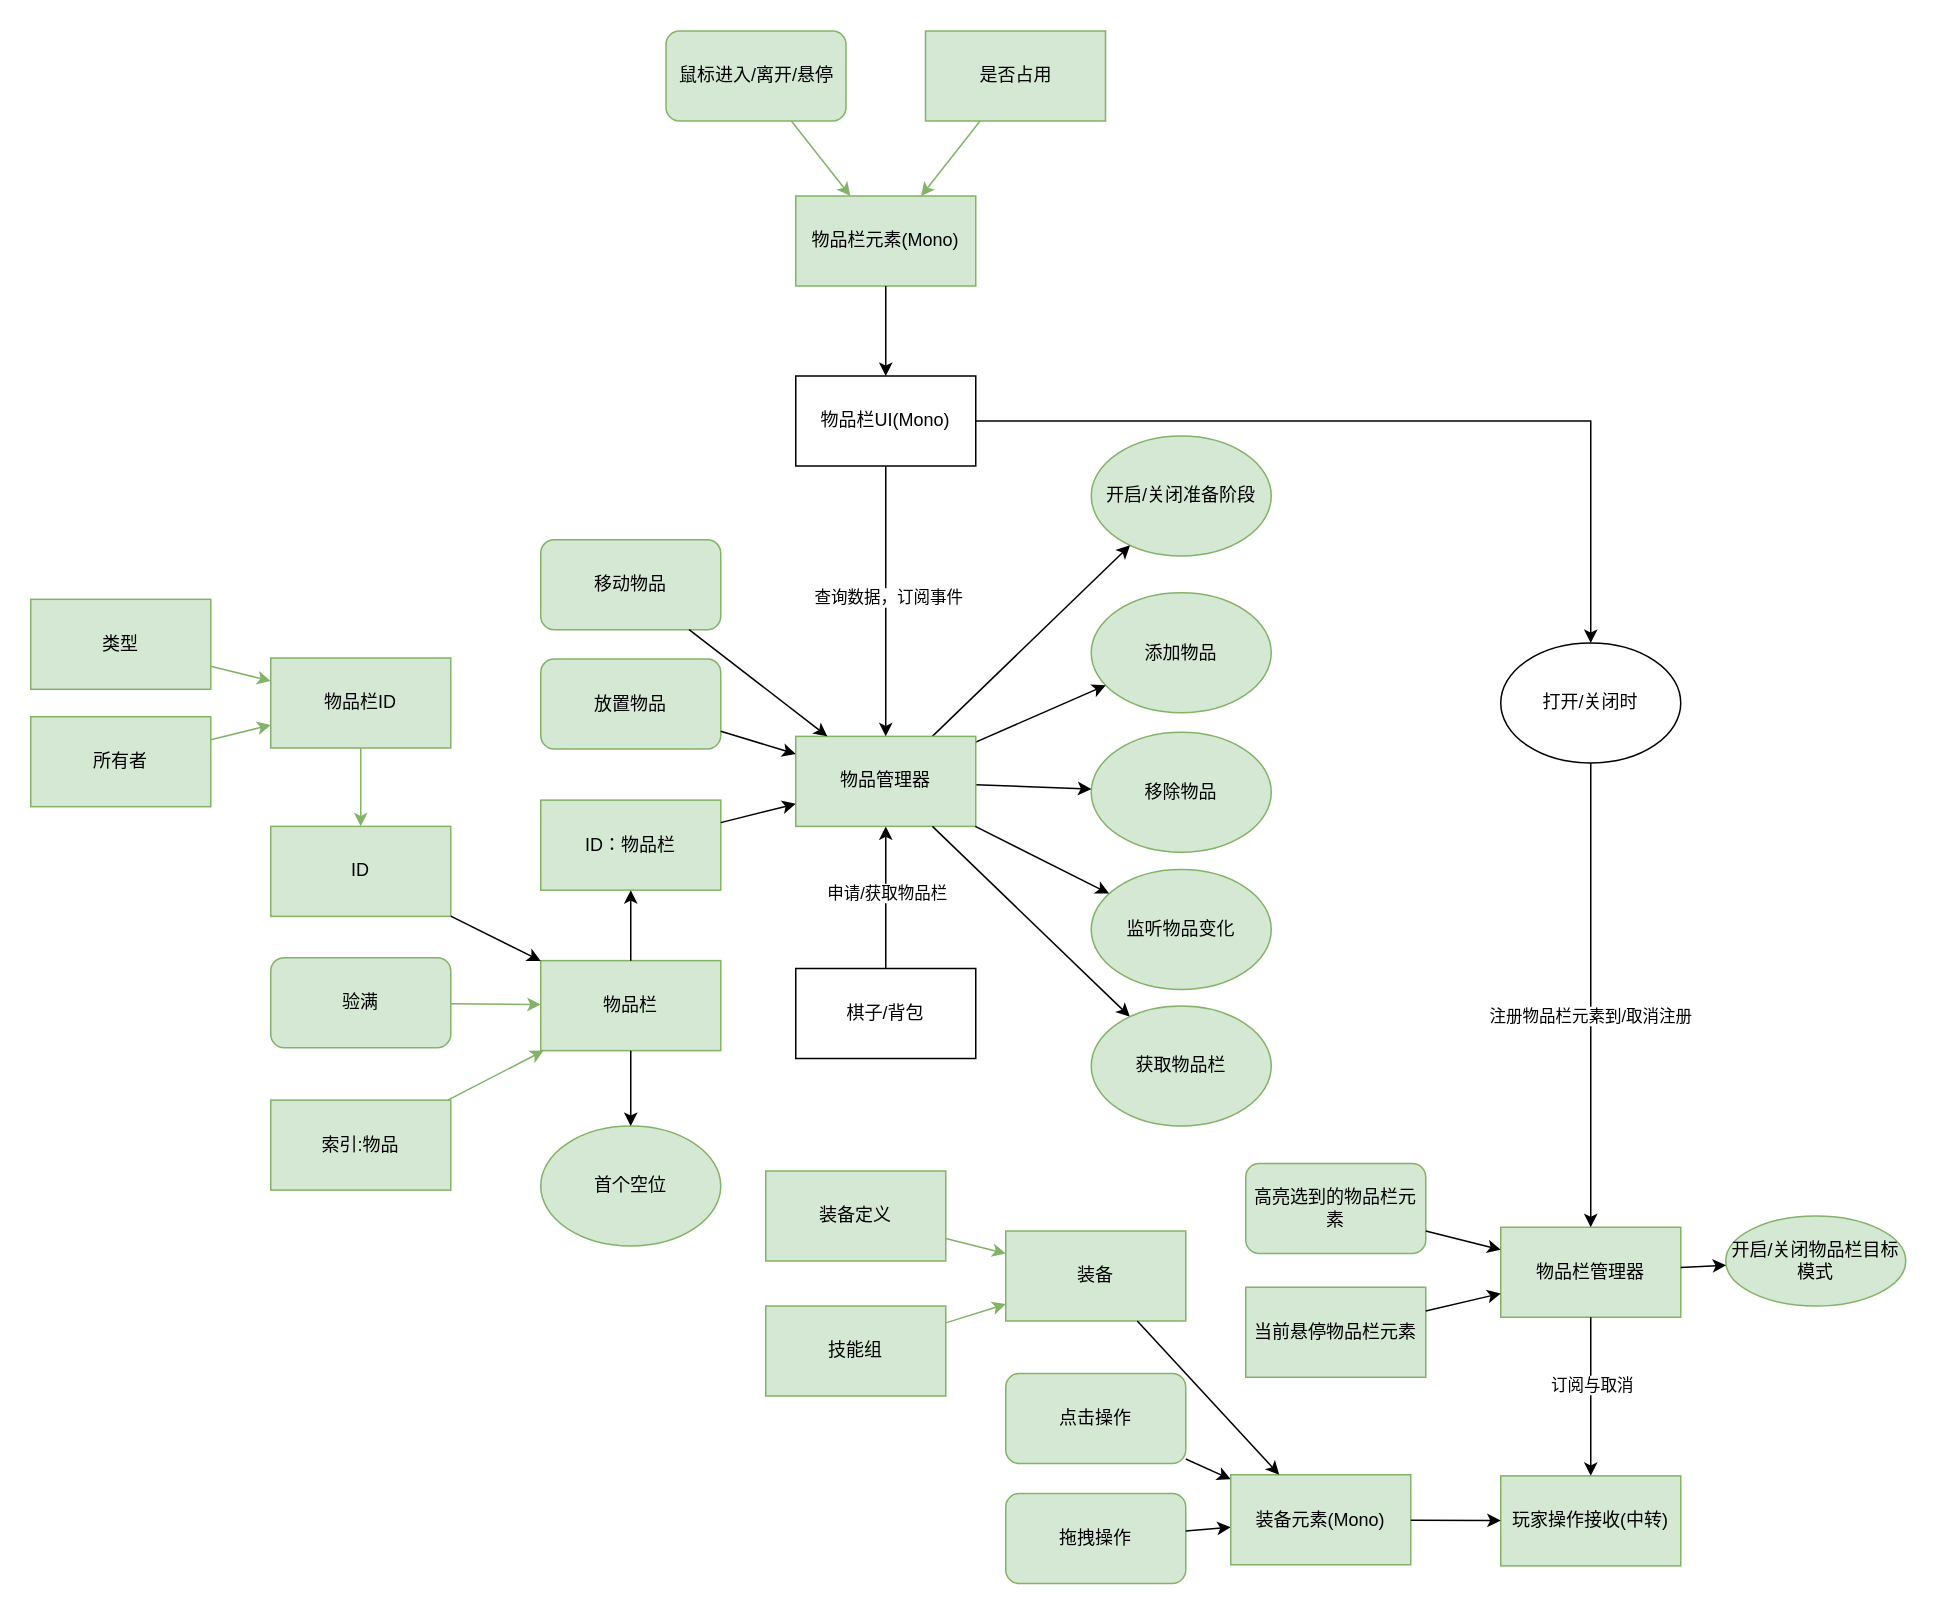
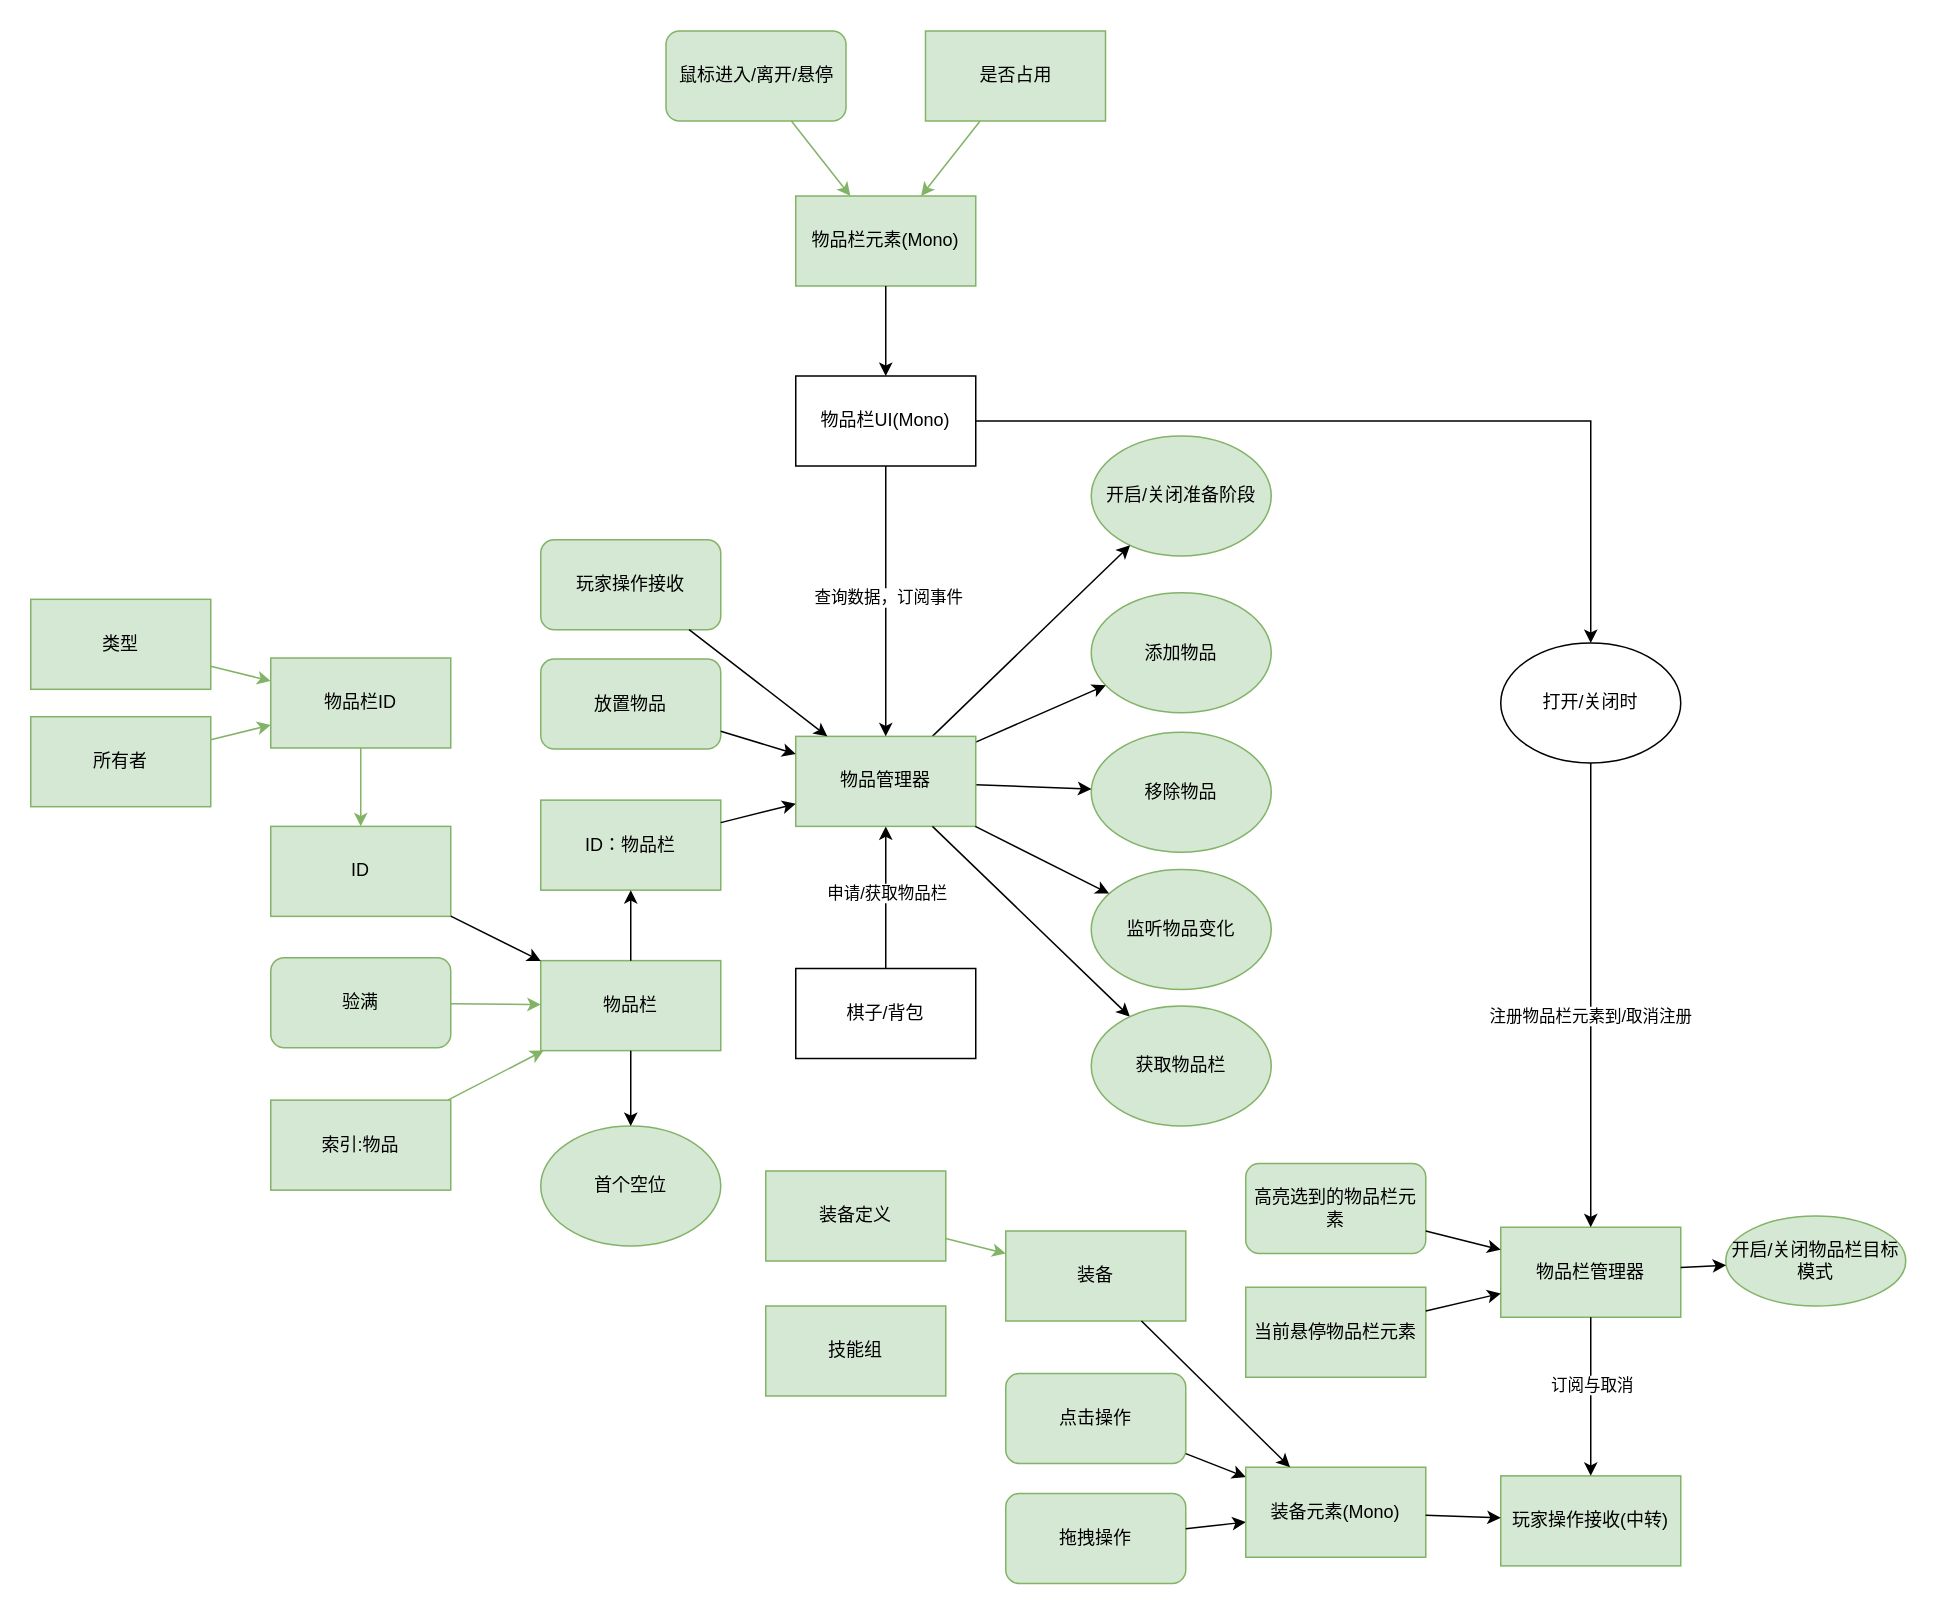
(631, 584) -> (631, 584)
(971, 1315) -> none
(1321, 1520) -> (1336, 1512)
